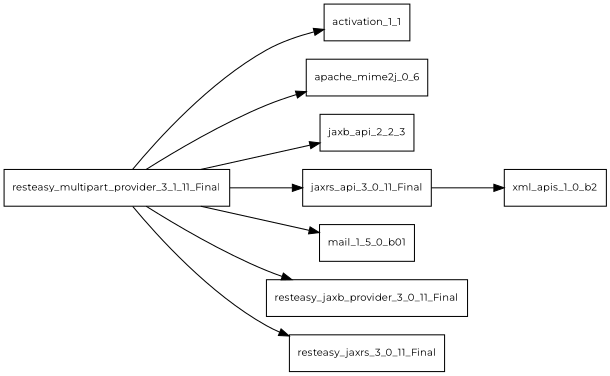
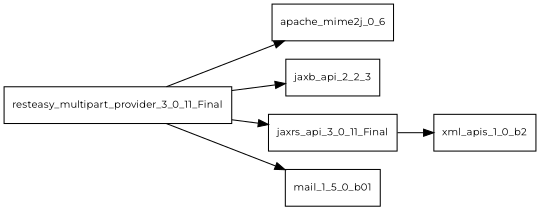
(367, 22) -> none
(117, 188) -> (118, 105)
(367, 298) -> none
(367, 353) -> none
